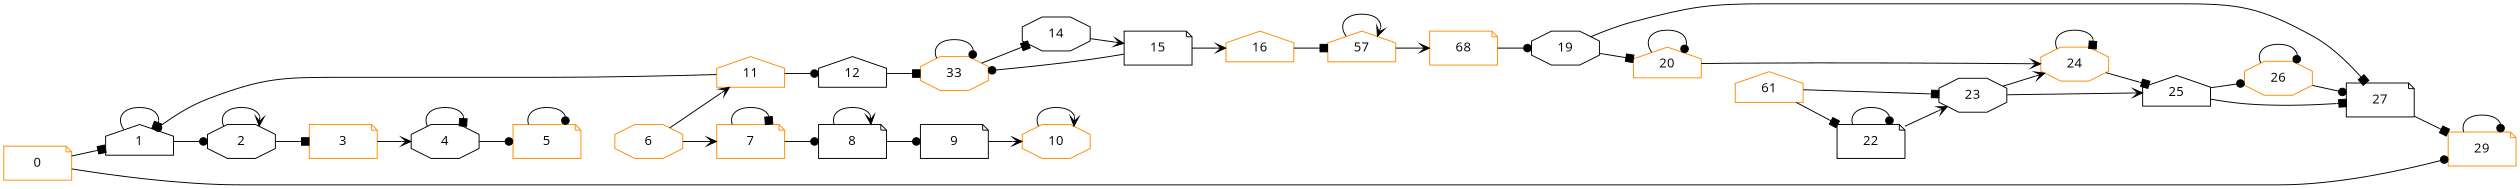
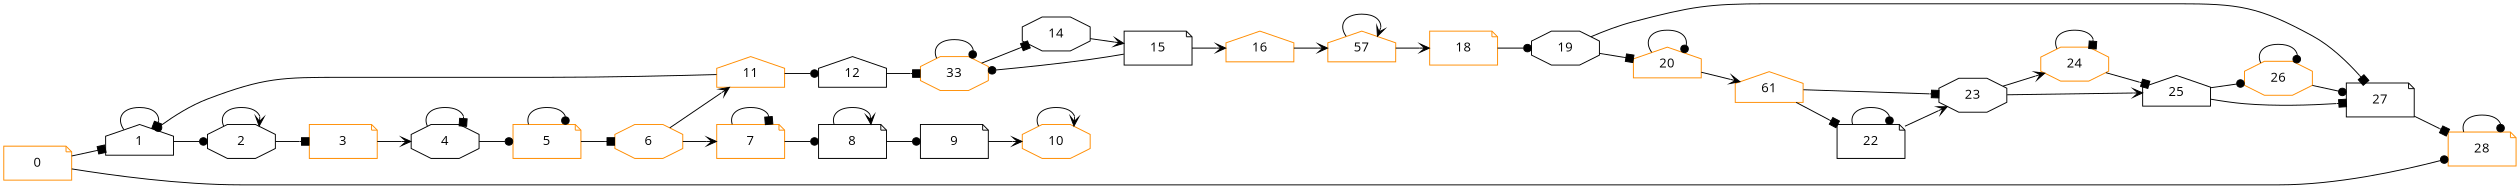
(1306, 48) -> (1306, 48)
(1464, 48) -> (1464, 48)
(1866, 63) -> (1716, 76)
none -> (593, 141)
(2482, 149) -> (2482, 149)
